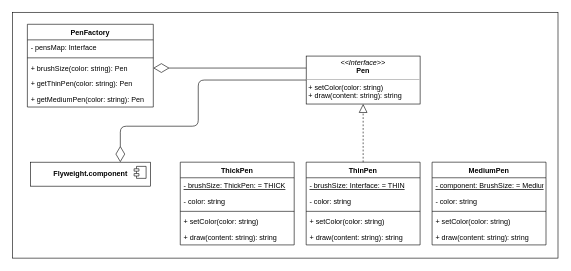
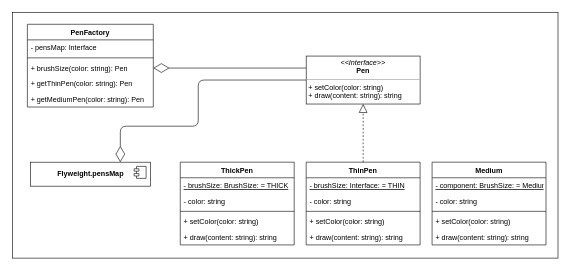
(489, 170) -> (489, 170)
(91, 174) -> (91, 174)
(237, 186) -> (239, 186)
